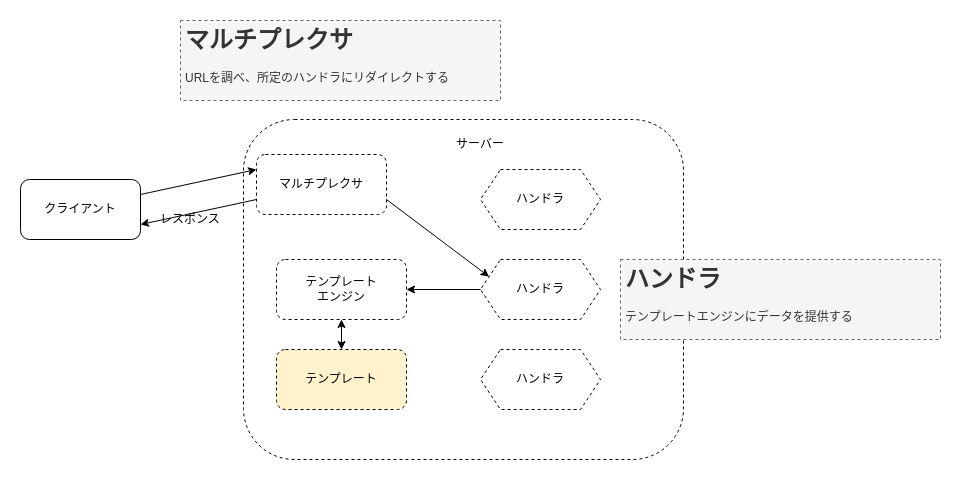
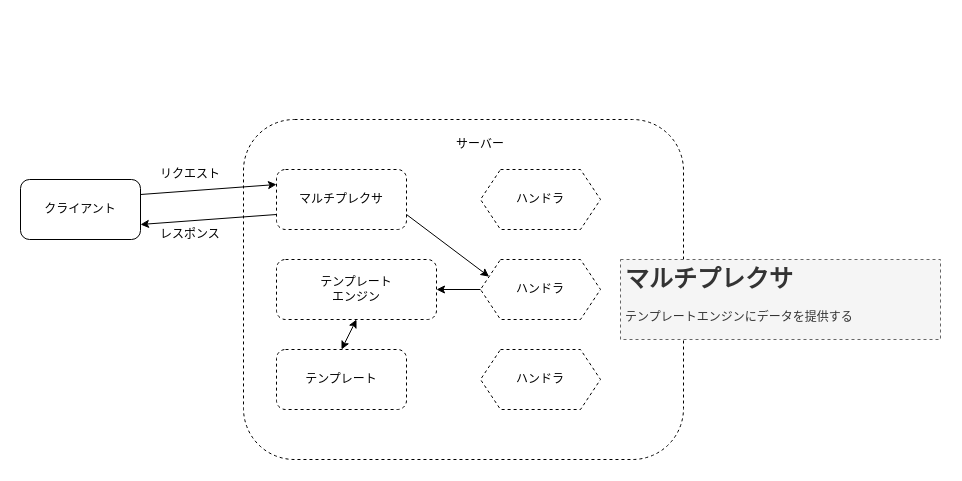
(341, 61) -> none
none -> (191, 175)
(322, 185) -> (342, 200)
(191, 220) -> (191, 235)
(740, 264) -> (740, 264)
(342, 290) -> (357, 290)
(342, 380) -> (342, 380)
